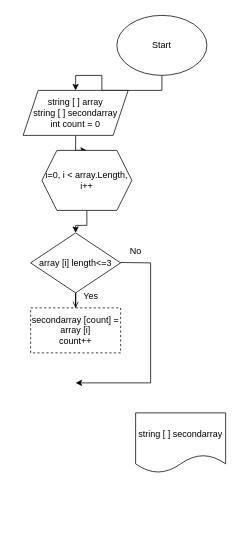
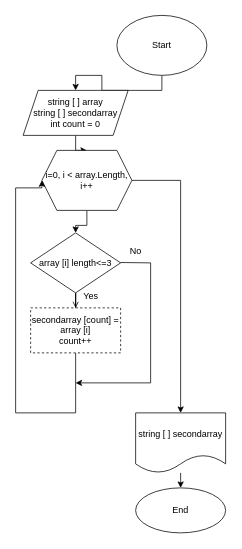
none -> (180, 270)
none -> (15, 301)
none -> (180, 477)
none -> (180, 510)
